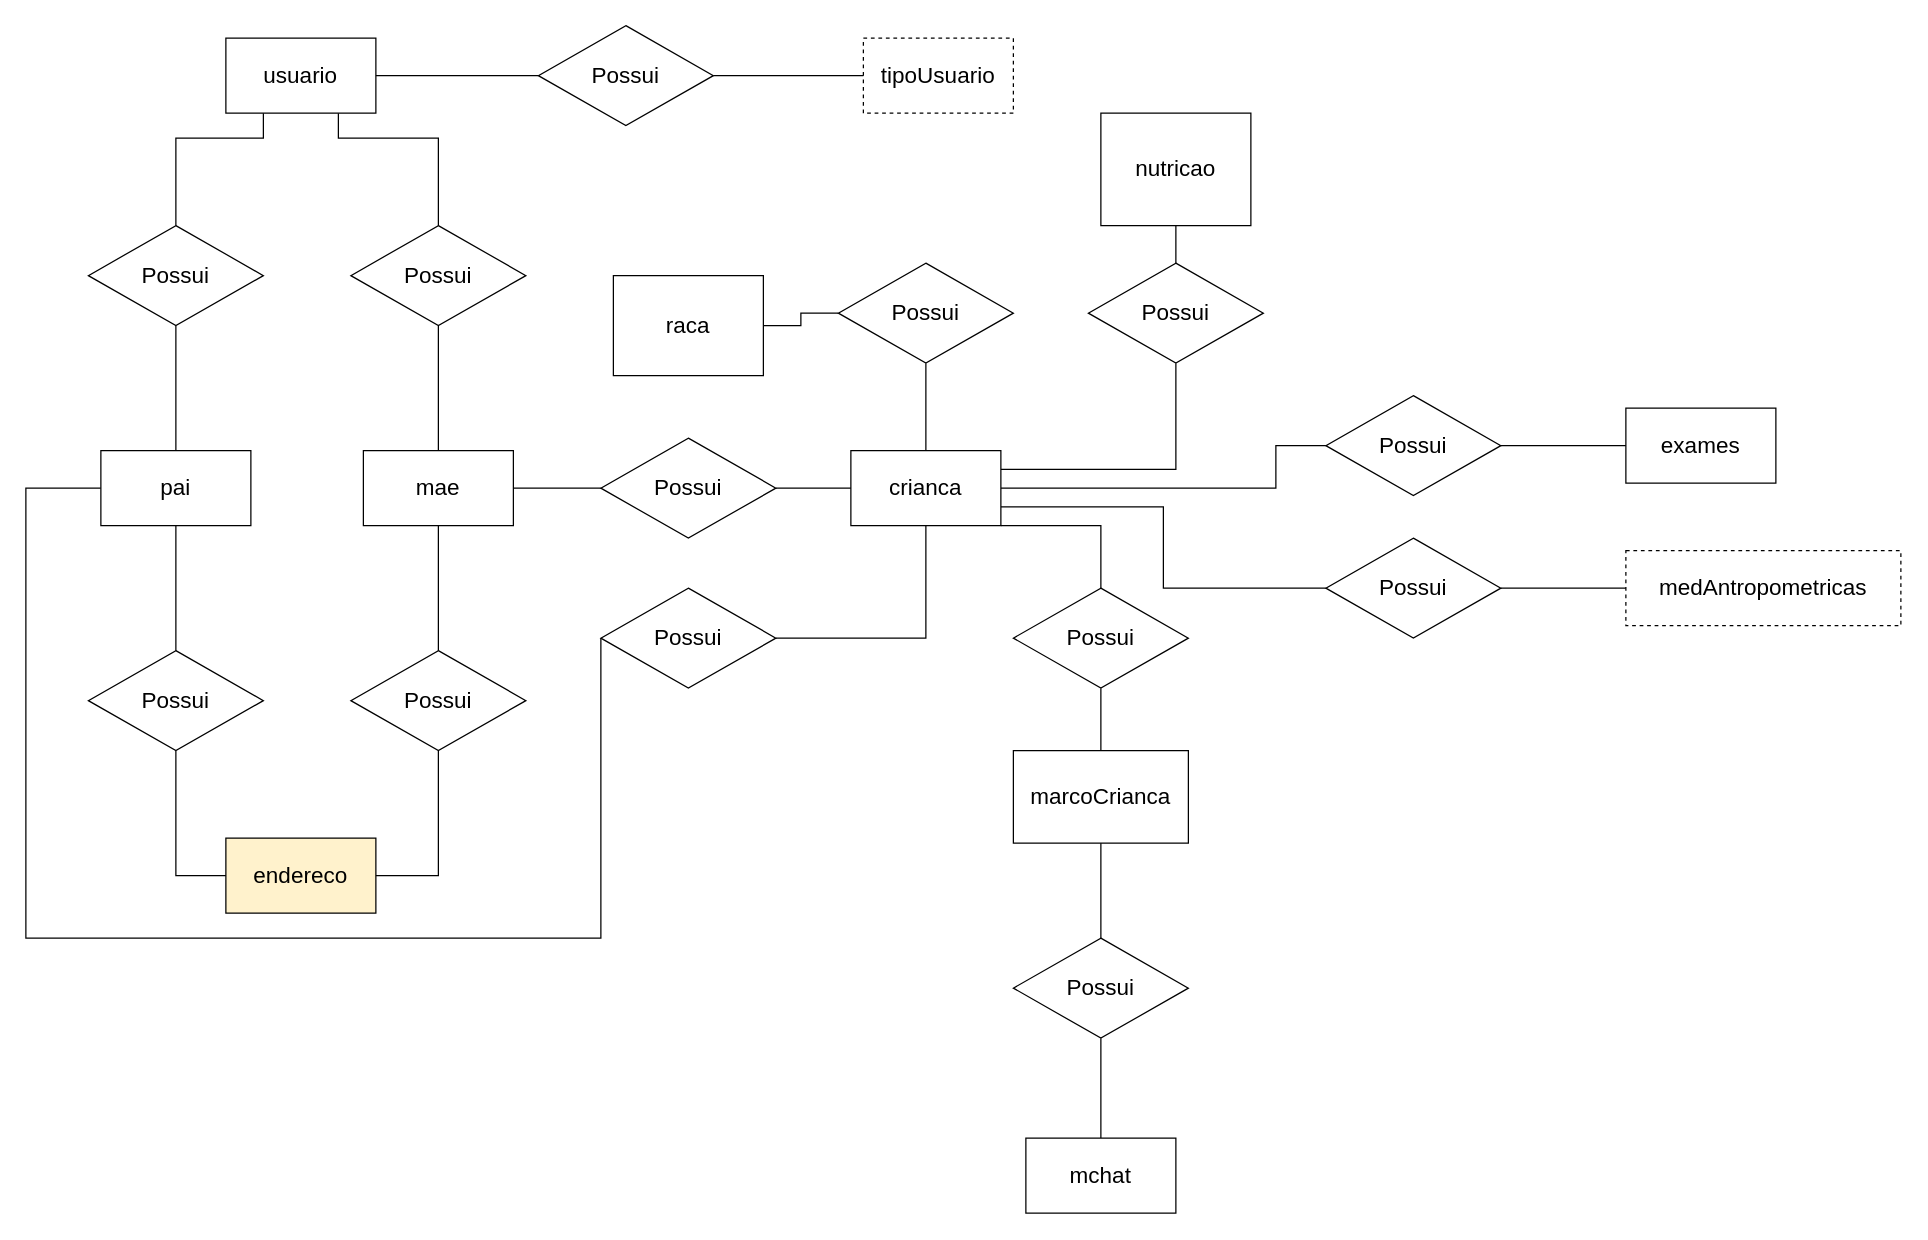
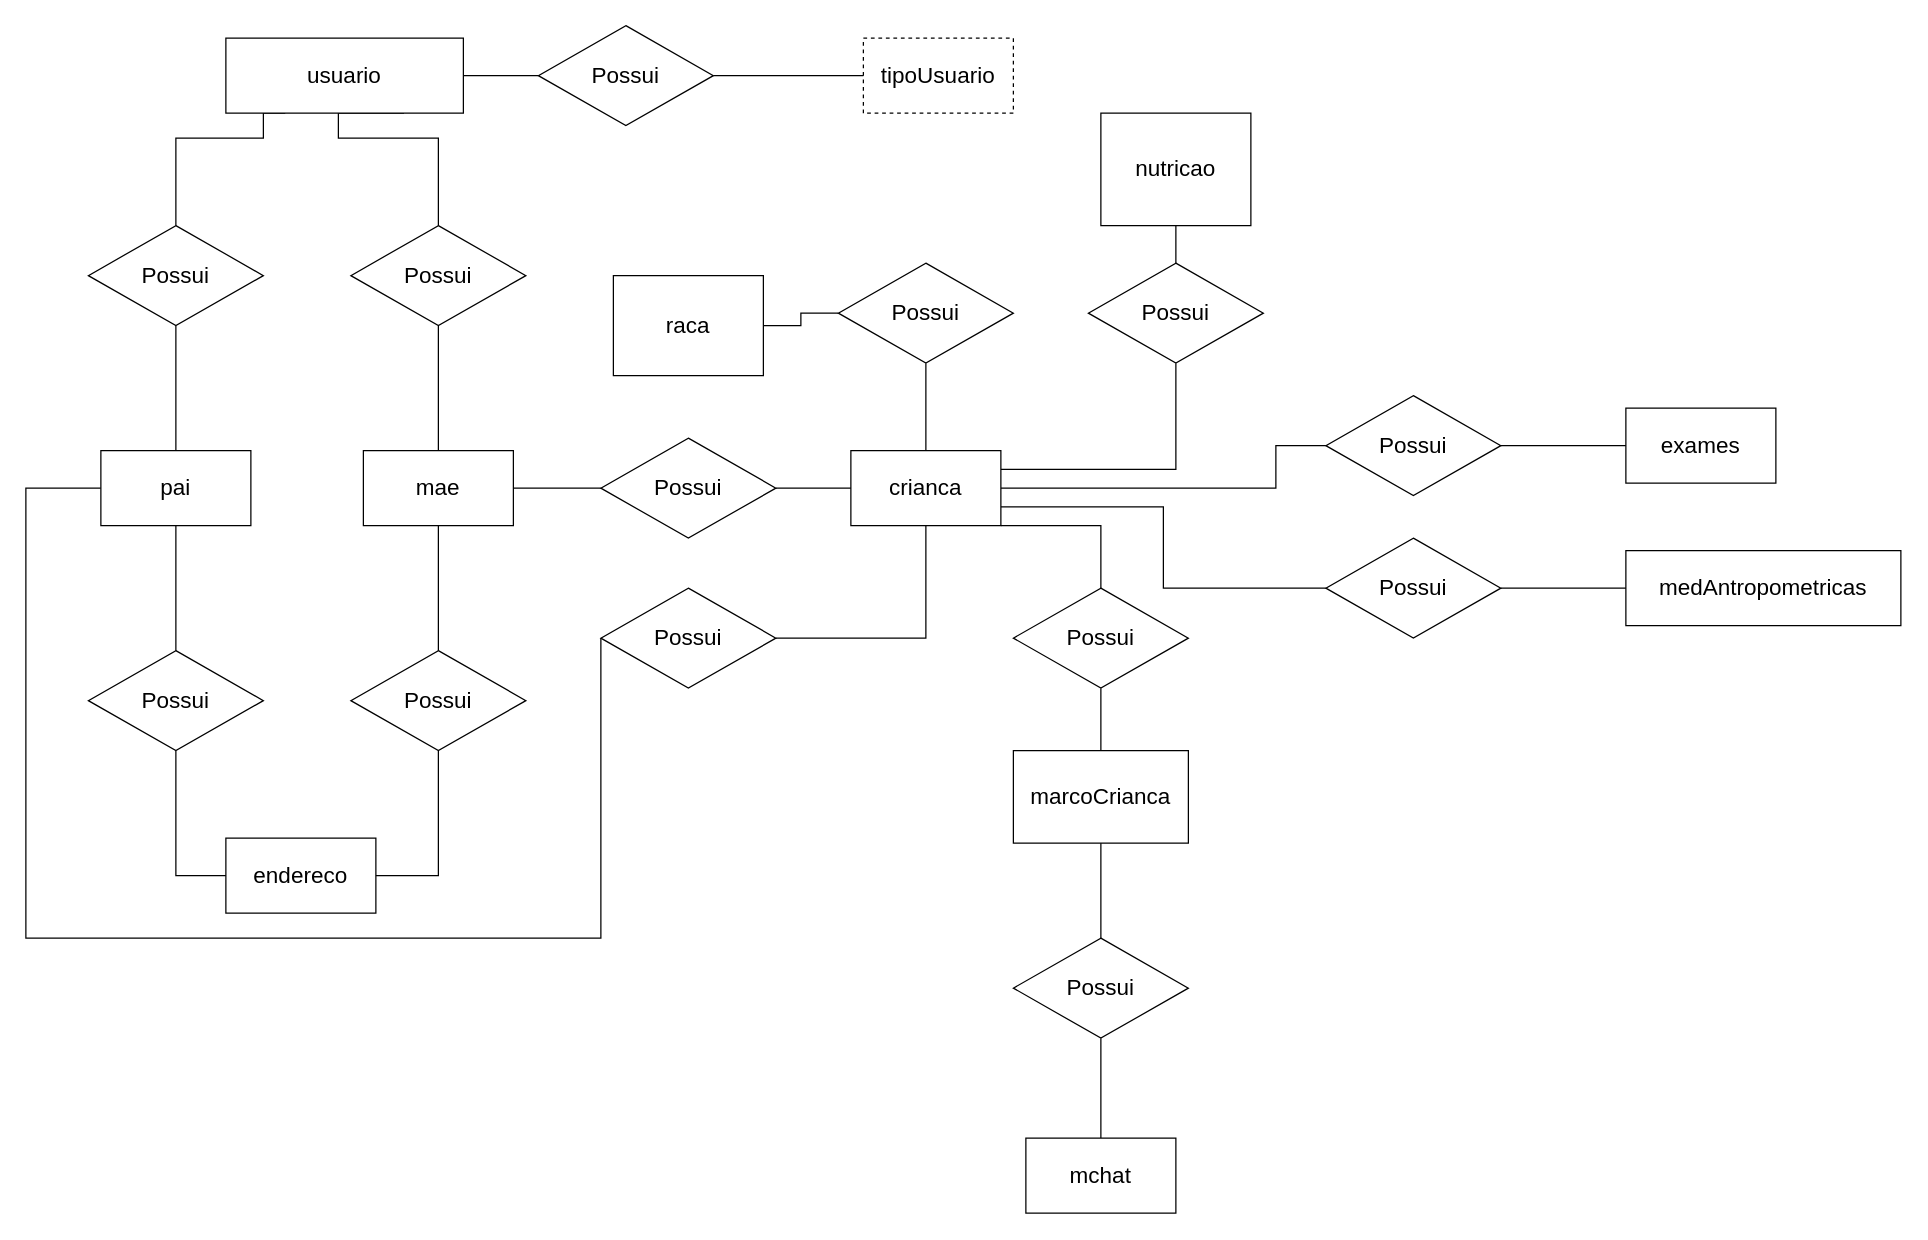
(301, 76) -> (344, 76)
(1763, 588) -> (1763, 588)
(301, 876) -> (301, 876)
